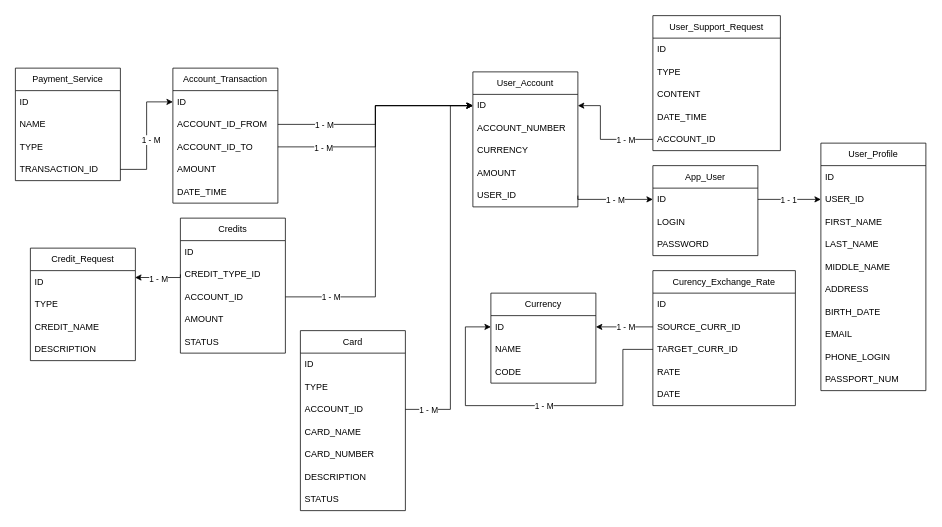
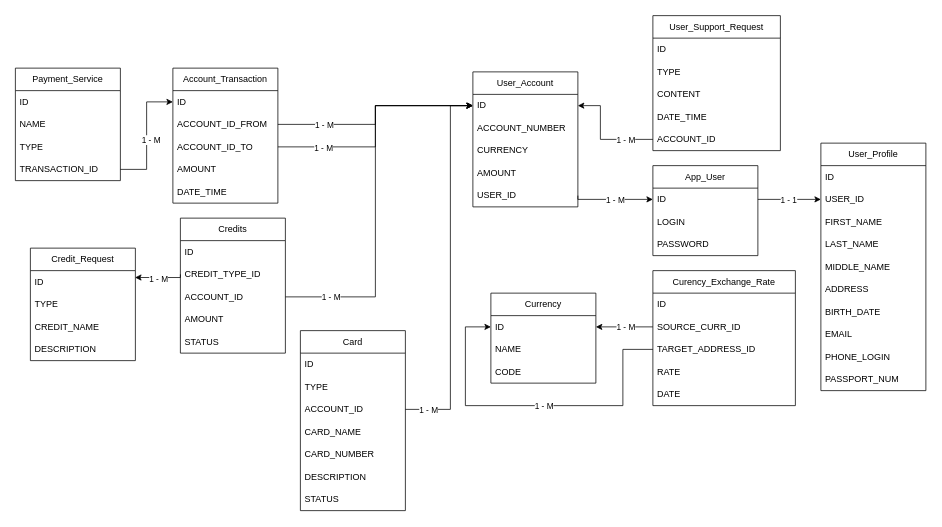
(693, 349) -> (700, 349)
